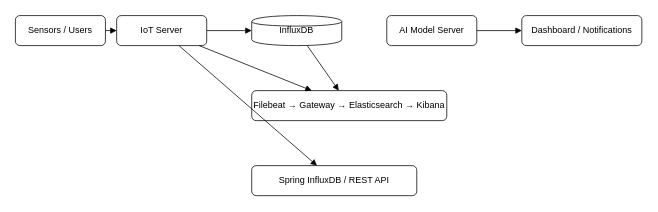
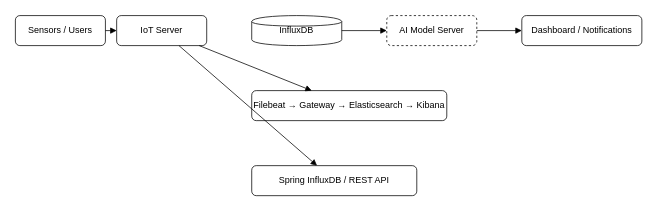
(226, 30) -> none
(432, 30) -> (432, 30)
(321, 65) -> (361, 30)
